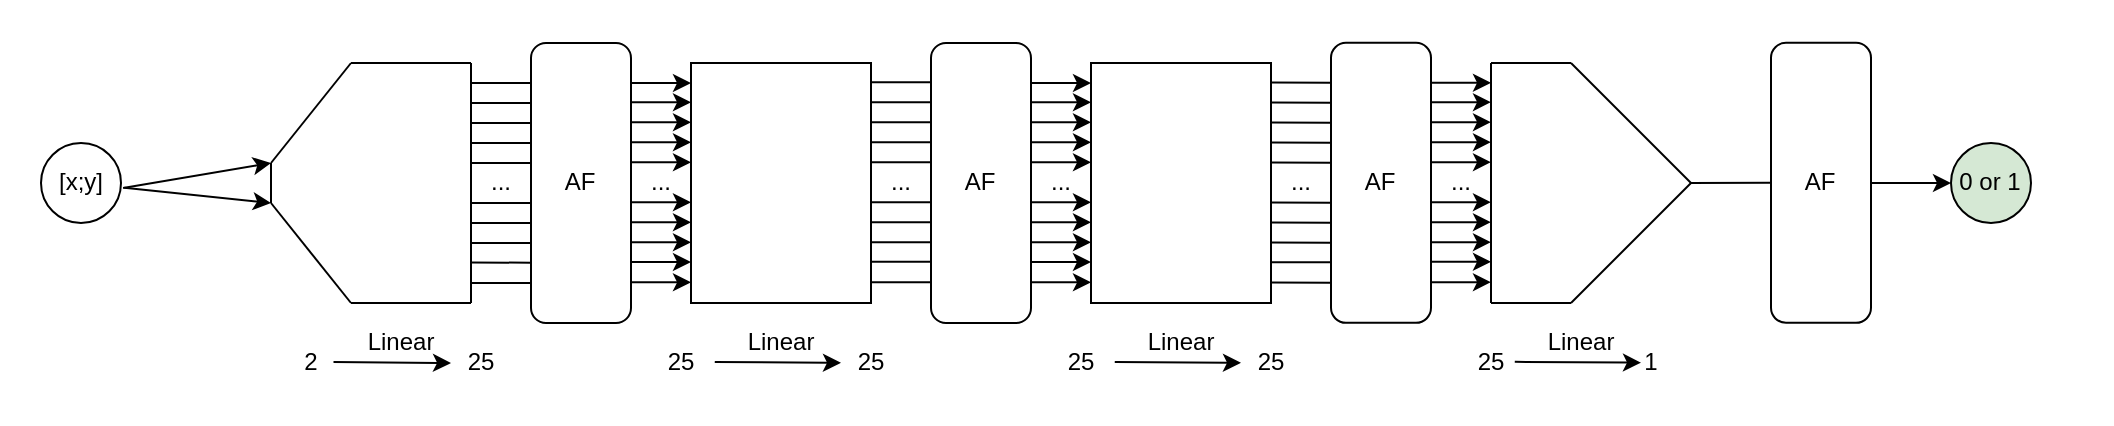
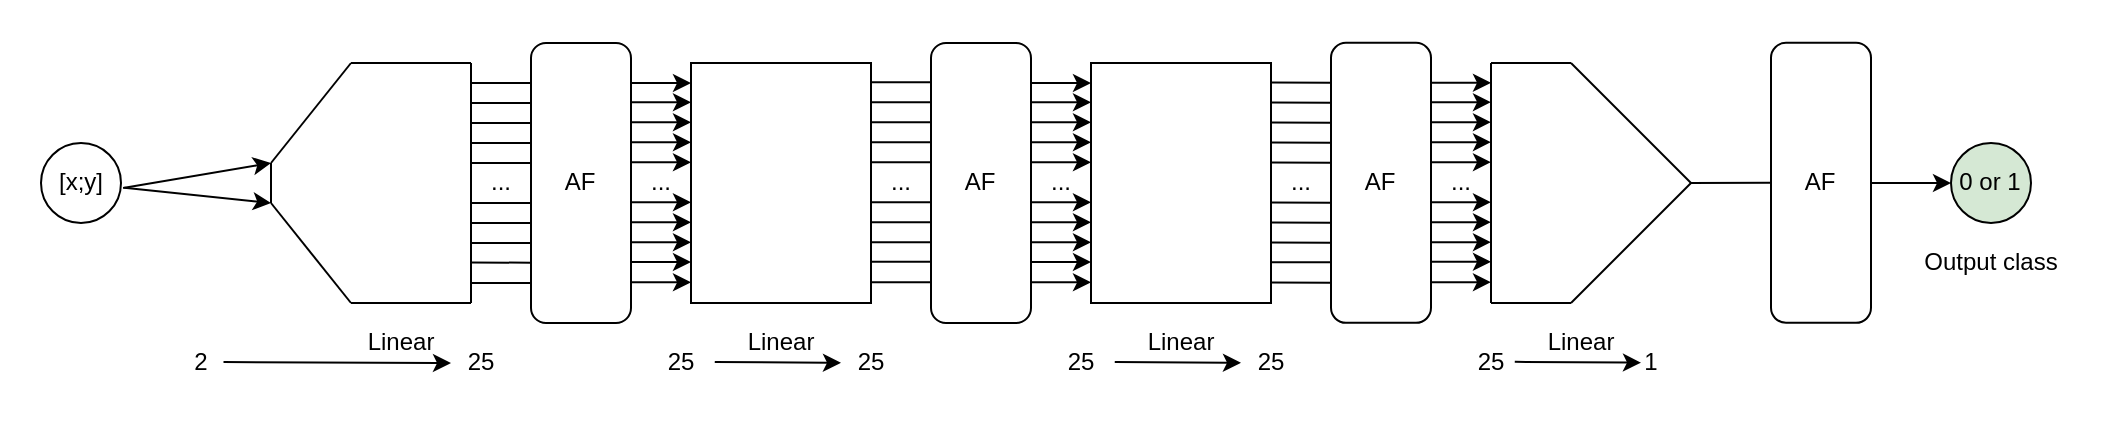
none -> (1991, 263)
(311, 363) -> (201, 363)
